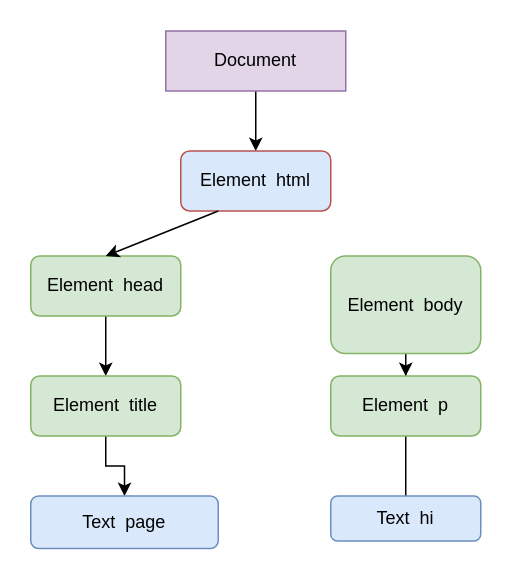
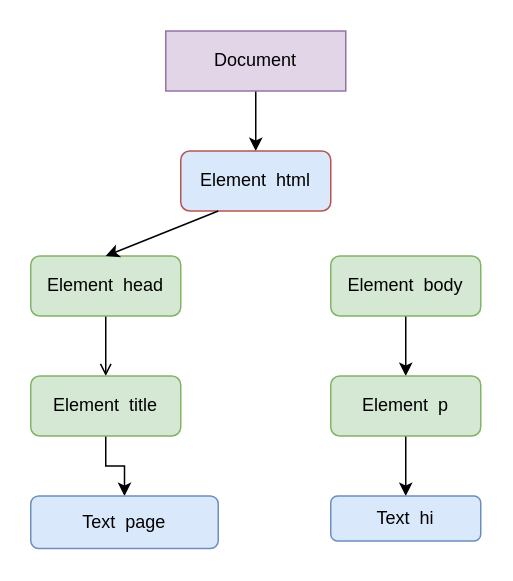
(406, 305) -> (406, 286)
(106, 364) -> (106, 366)
(406, 488) -> (406, 484)
